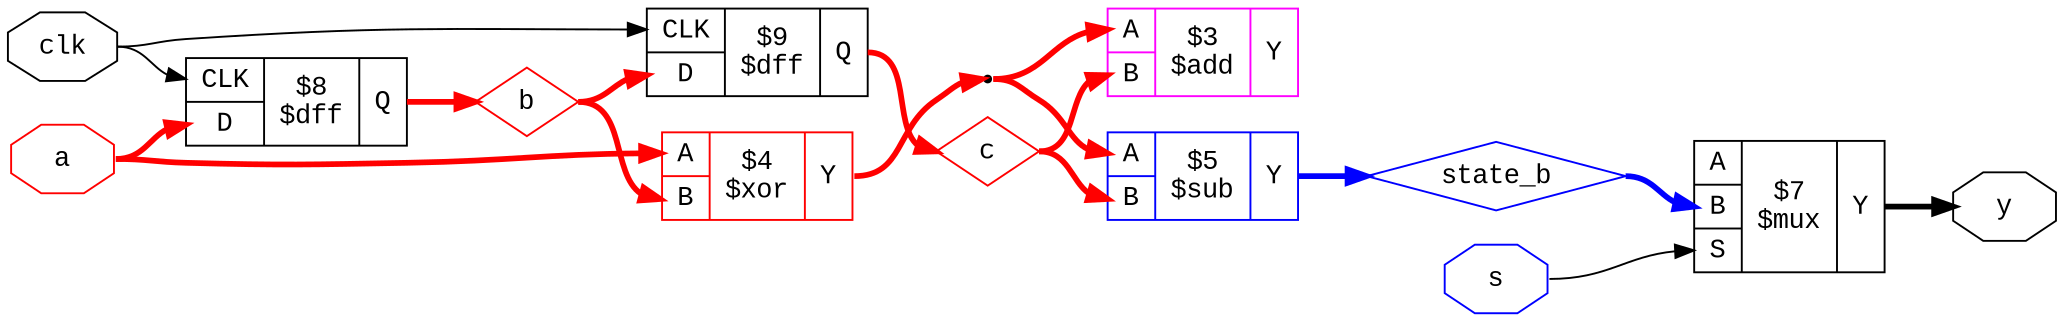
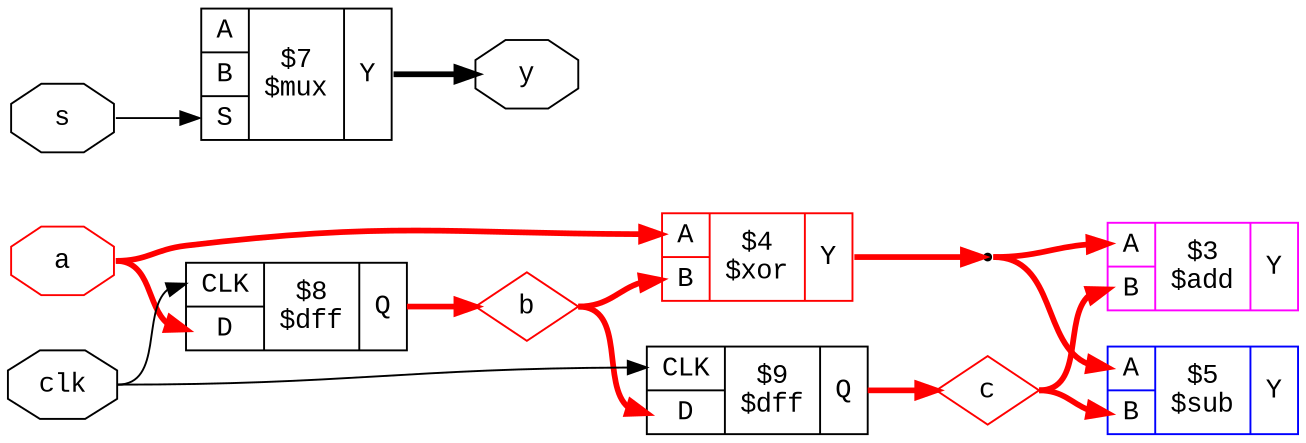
(1496, 176) -> none
(1496, 279) -> (63, 118)
